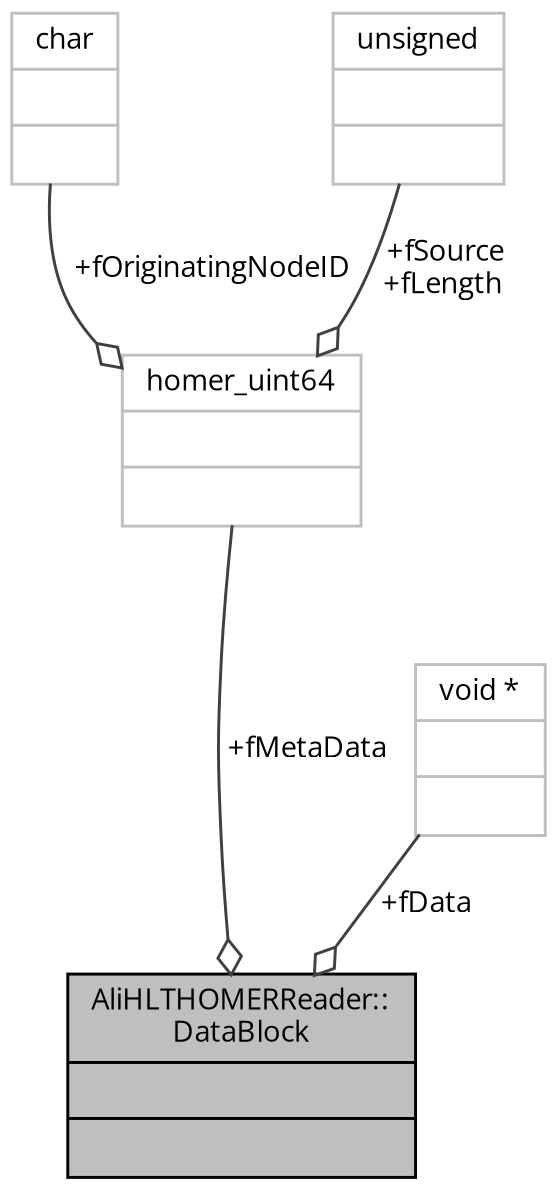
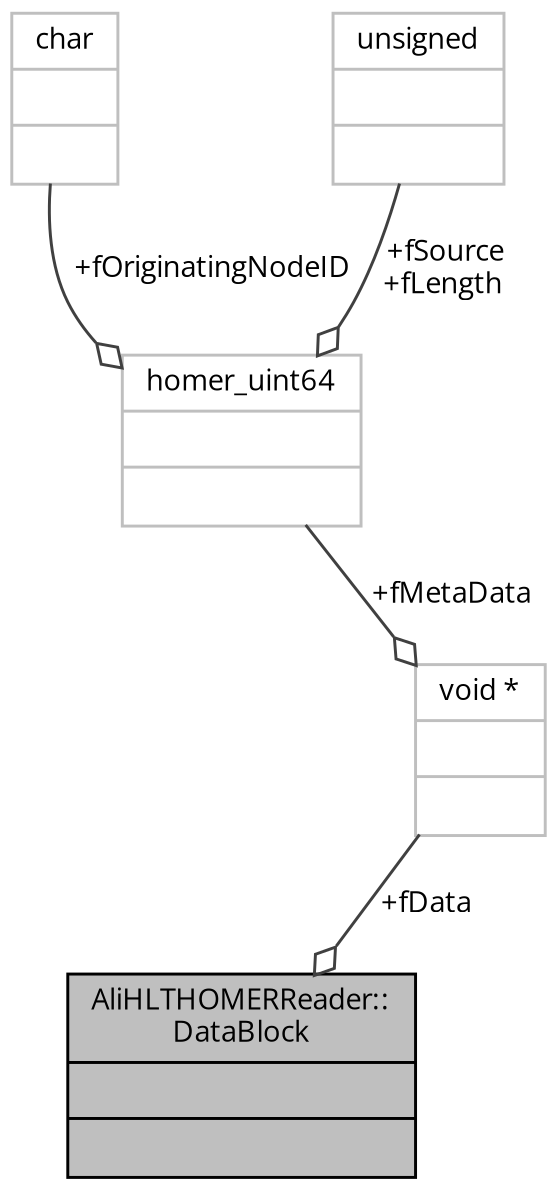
(219, 732) -> (350, 581)
